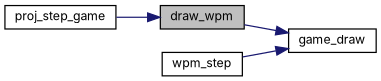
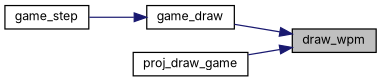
(60, 17) -> (191, 64)
(260, 28) -> (257, 28)
(202, 64) -> (47, 17)
